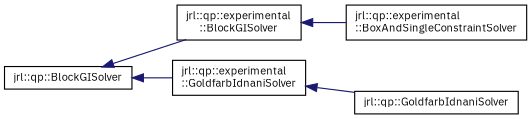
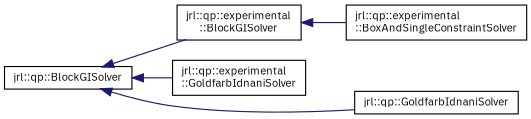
(336, 90) -> (232, 111)
